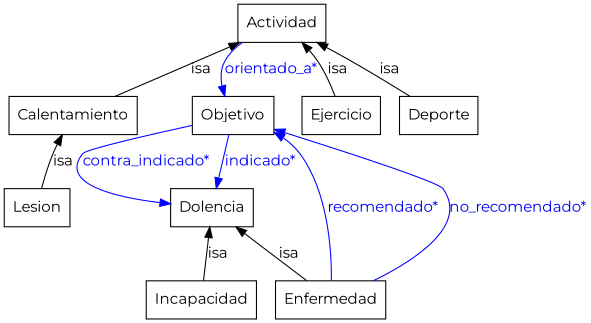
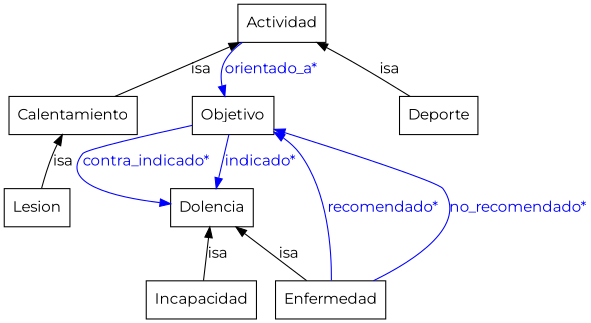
(341, 116) -> none
